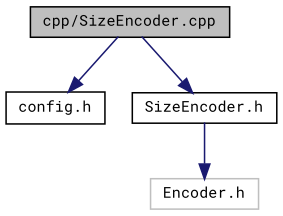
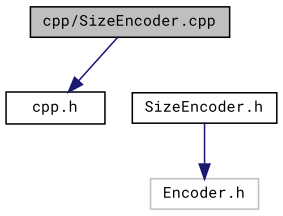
(162, 59) -> none
(56, 108) -> (56, 108)
